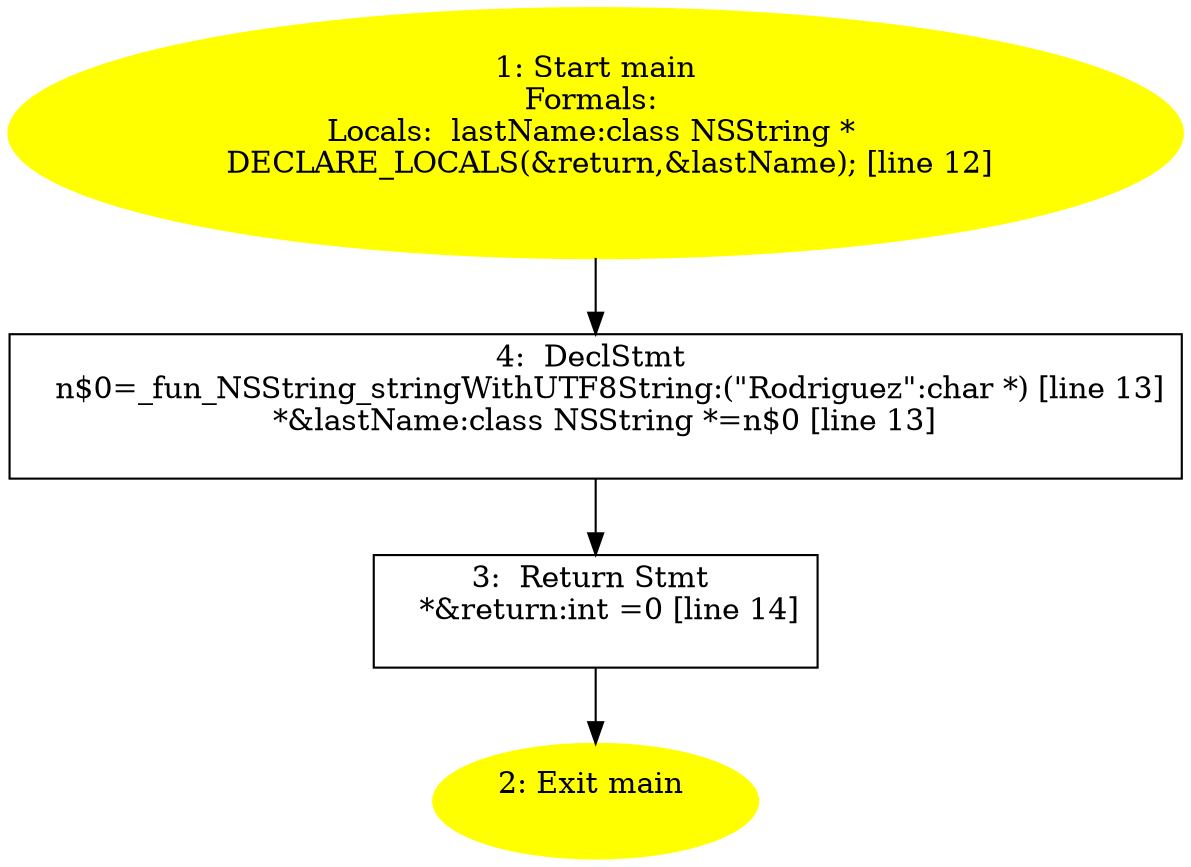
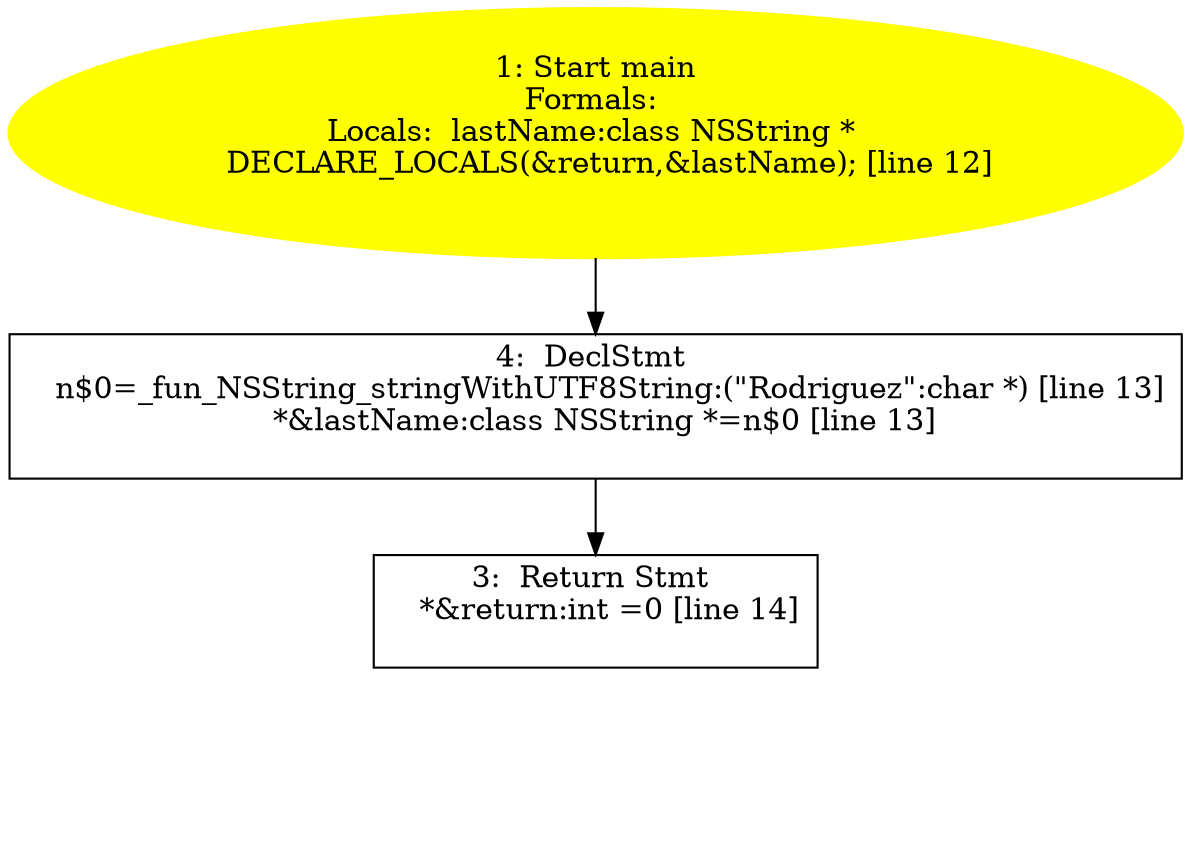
(596, 801) -> none
